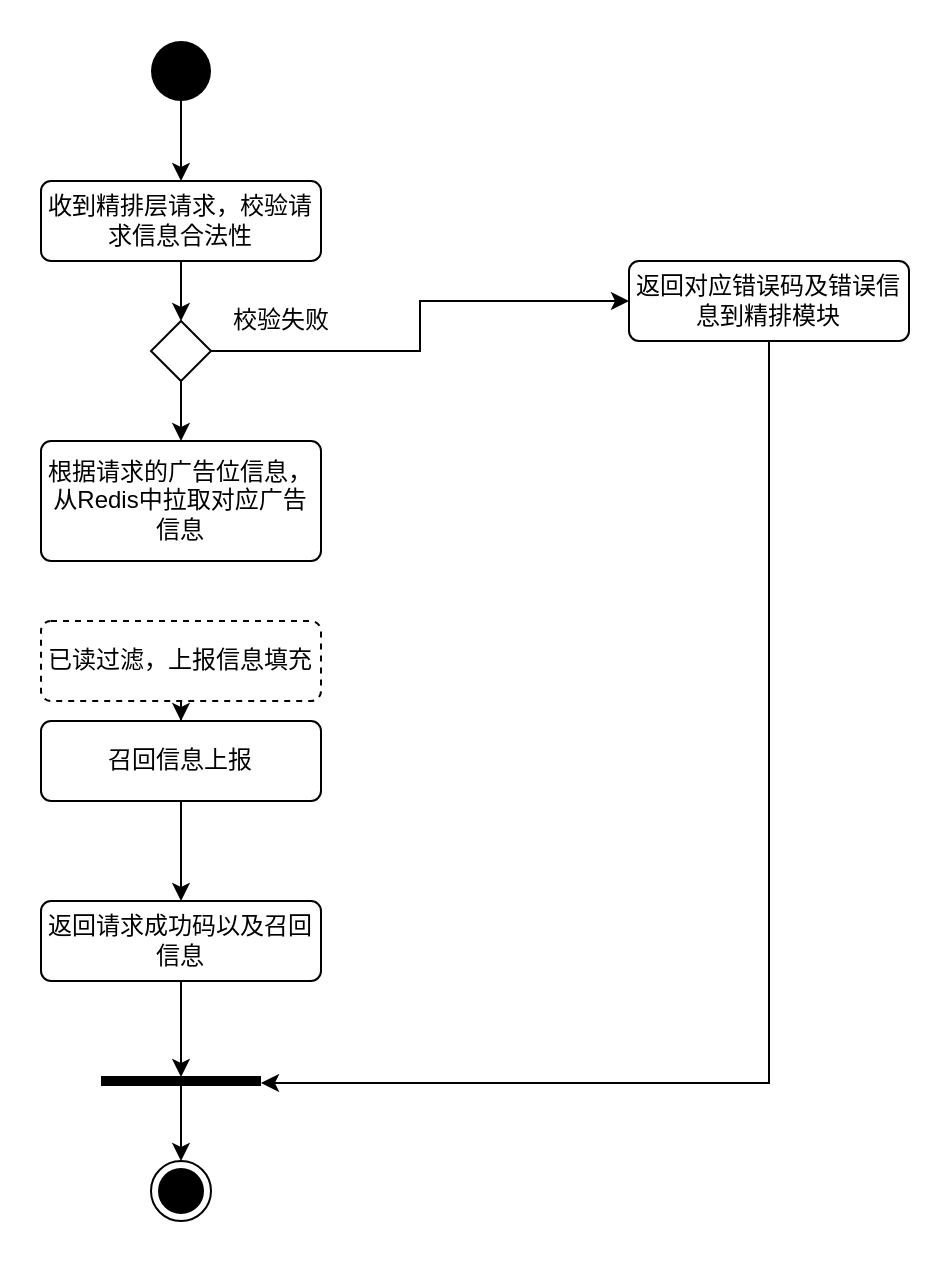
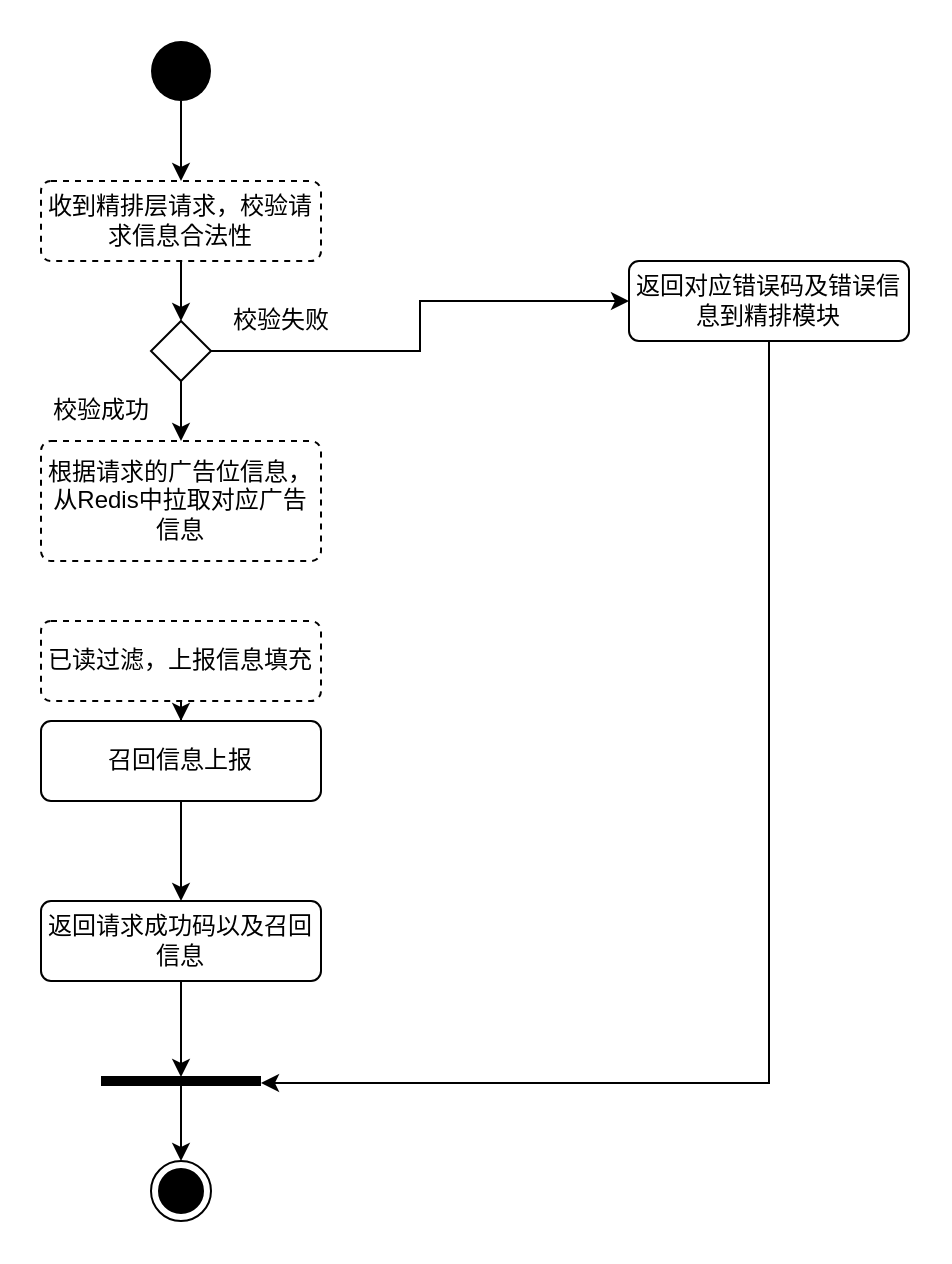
(181, 221) -> (181, 221)
none -> (101, 411)
(181, 501) -> (181, 501)
